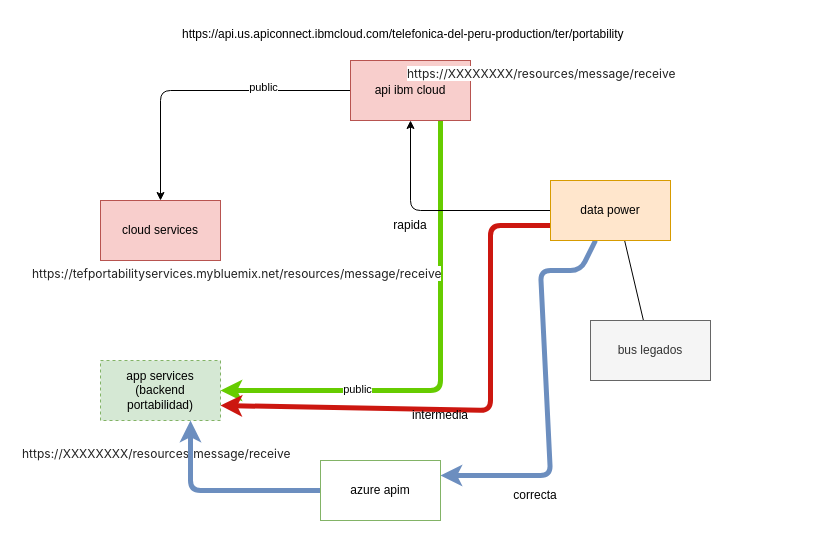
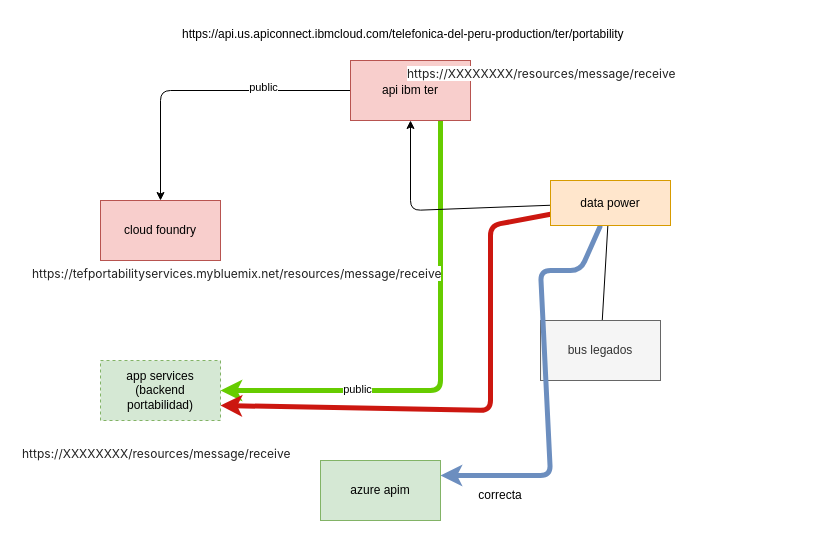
(411, 91) -> (411, 91)
(611, 211) -> (611, 203)
(411, 226) -> none
(161, 231) -> (161, 231)
(651, 351) -> (601, 351)
(441, 416) -> none
(233, 491) -> none
(381, 491) -> (381, 491)
(536, 496) -> (501, 496)
